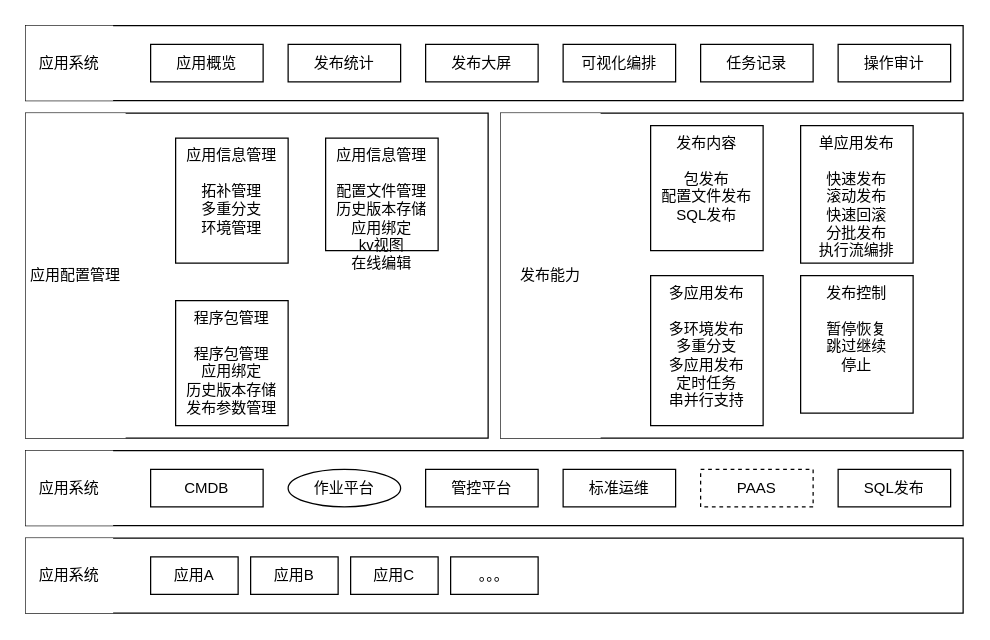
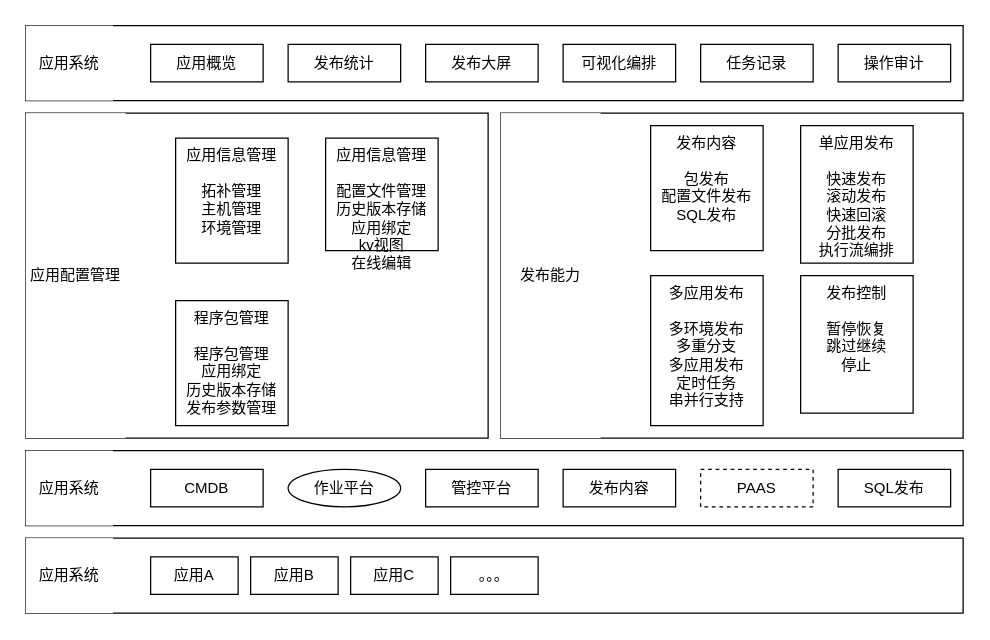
(232, 183) -> (232, 183)
(619, 488) -> (619, 488)
